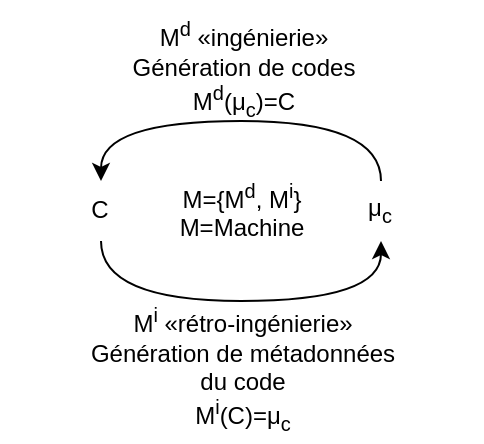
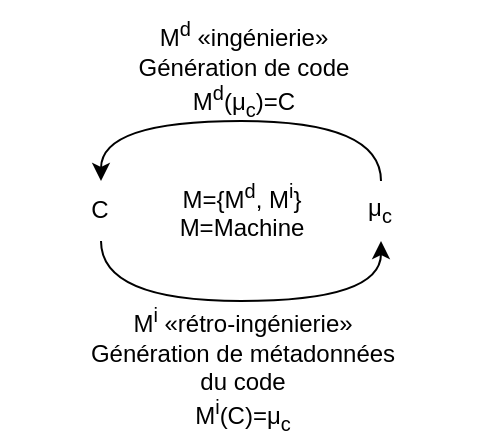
(245, 71) -> (245, 71)
